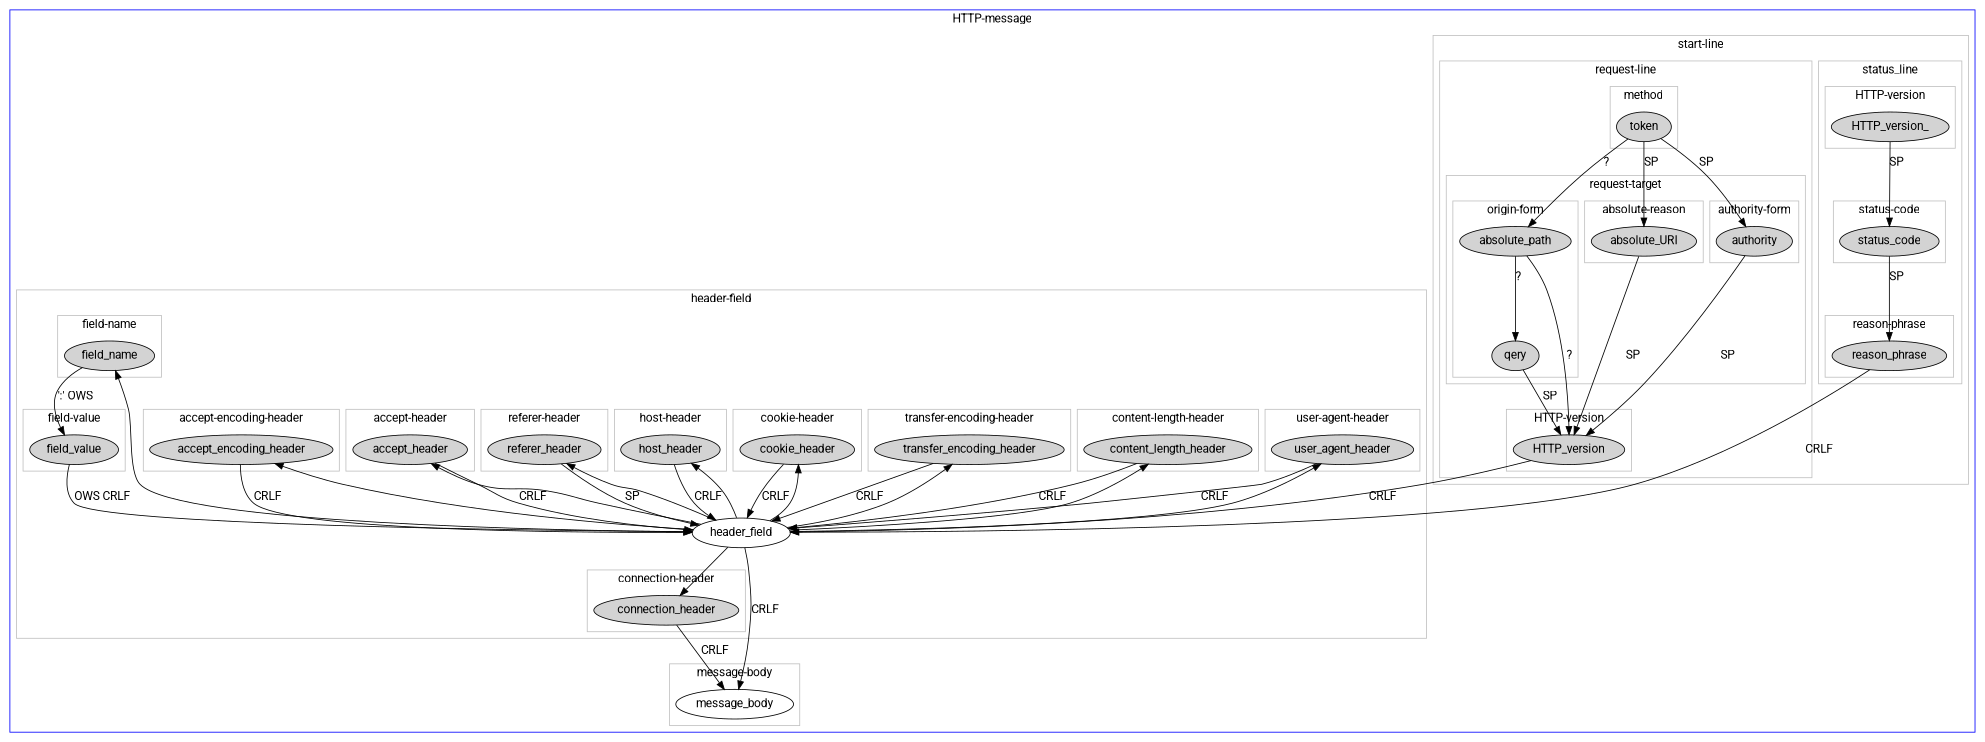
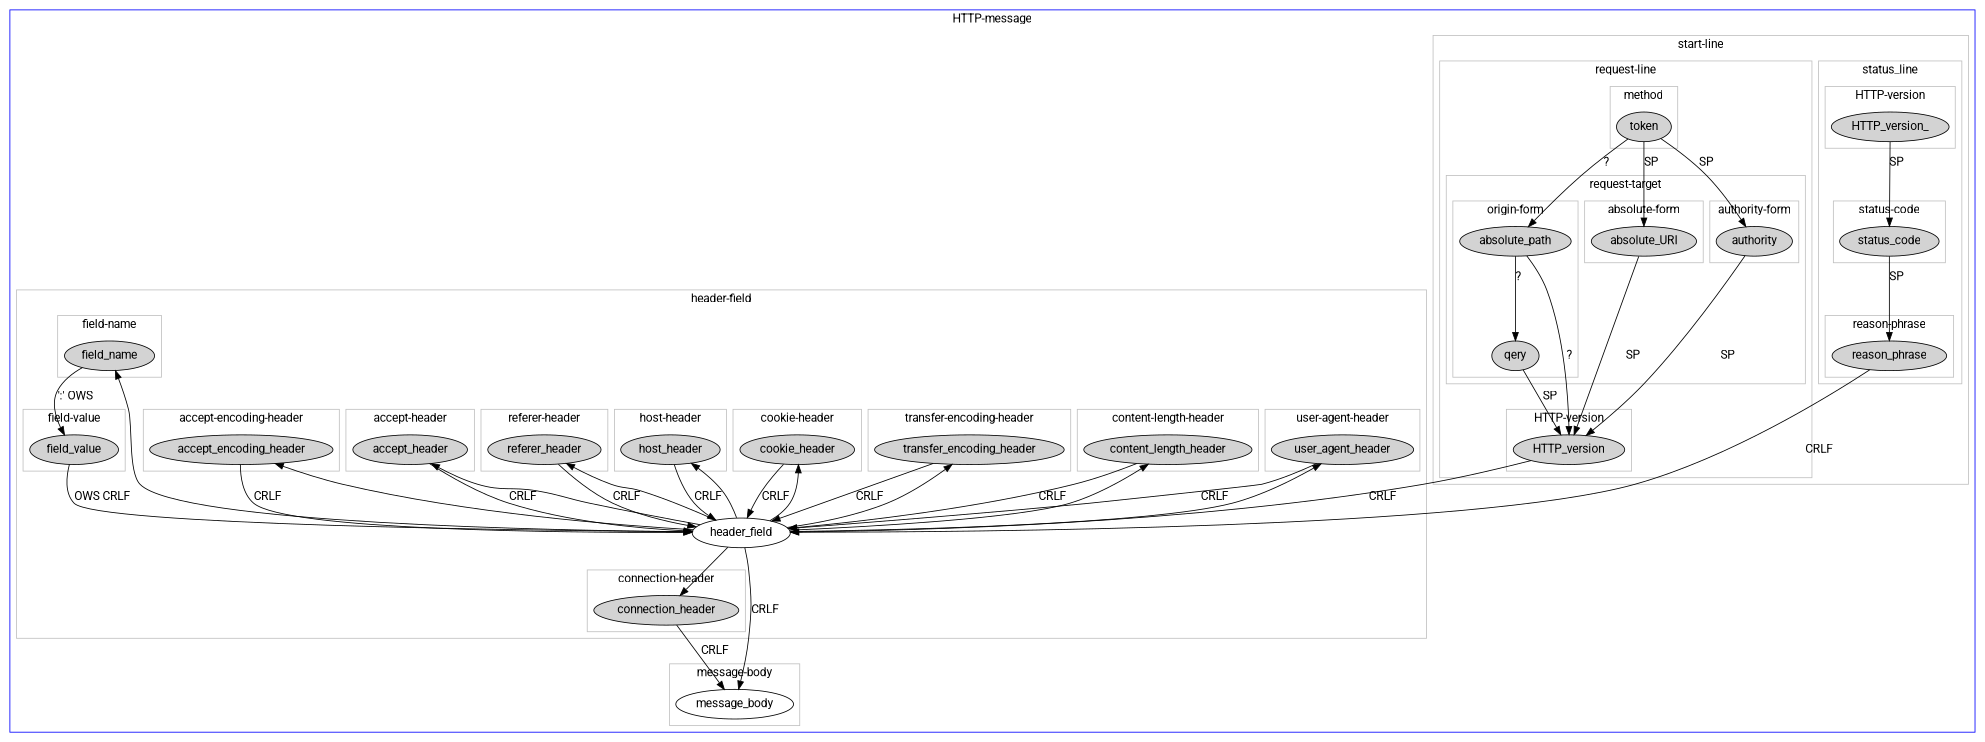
(1644, 210) -> (1644, 210)
(633, 497) -> (627, 497)
